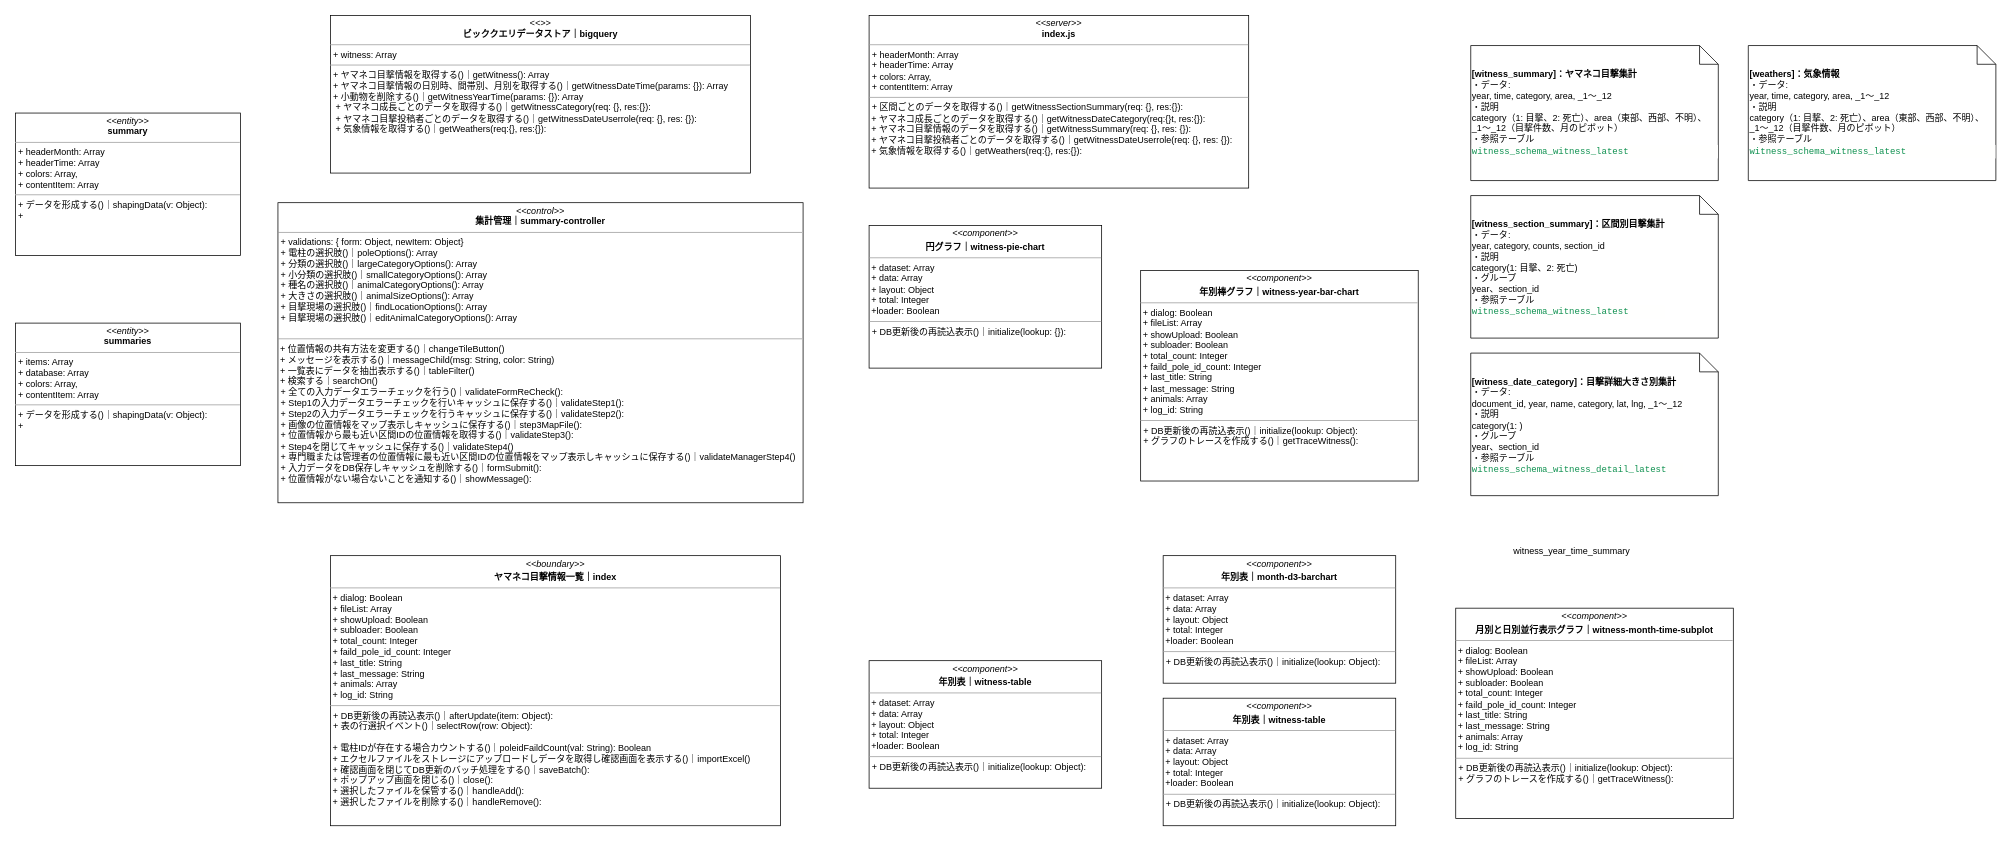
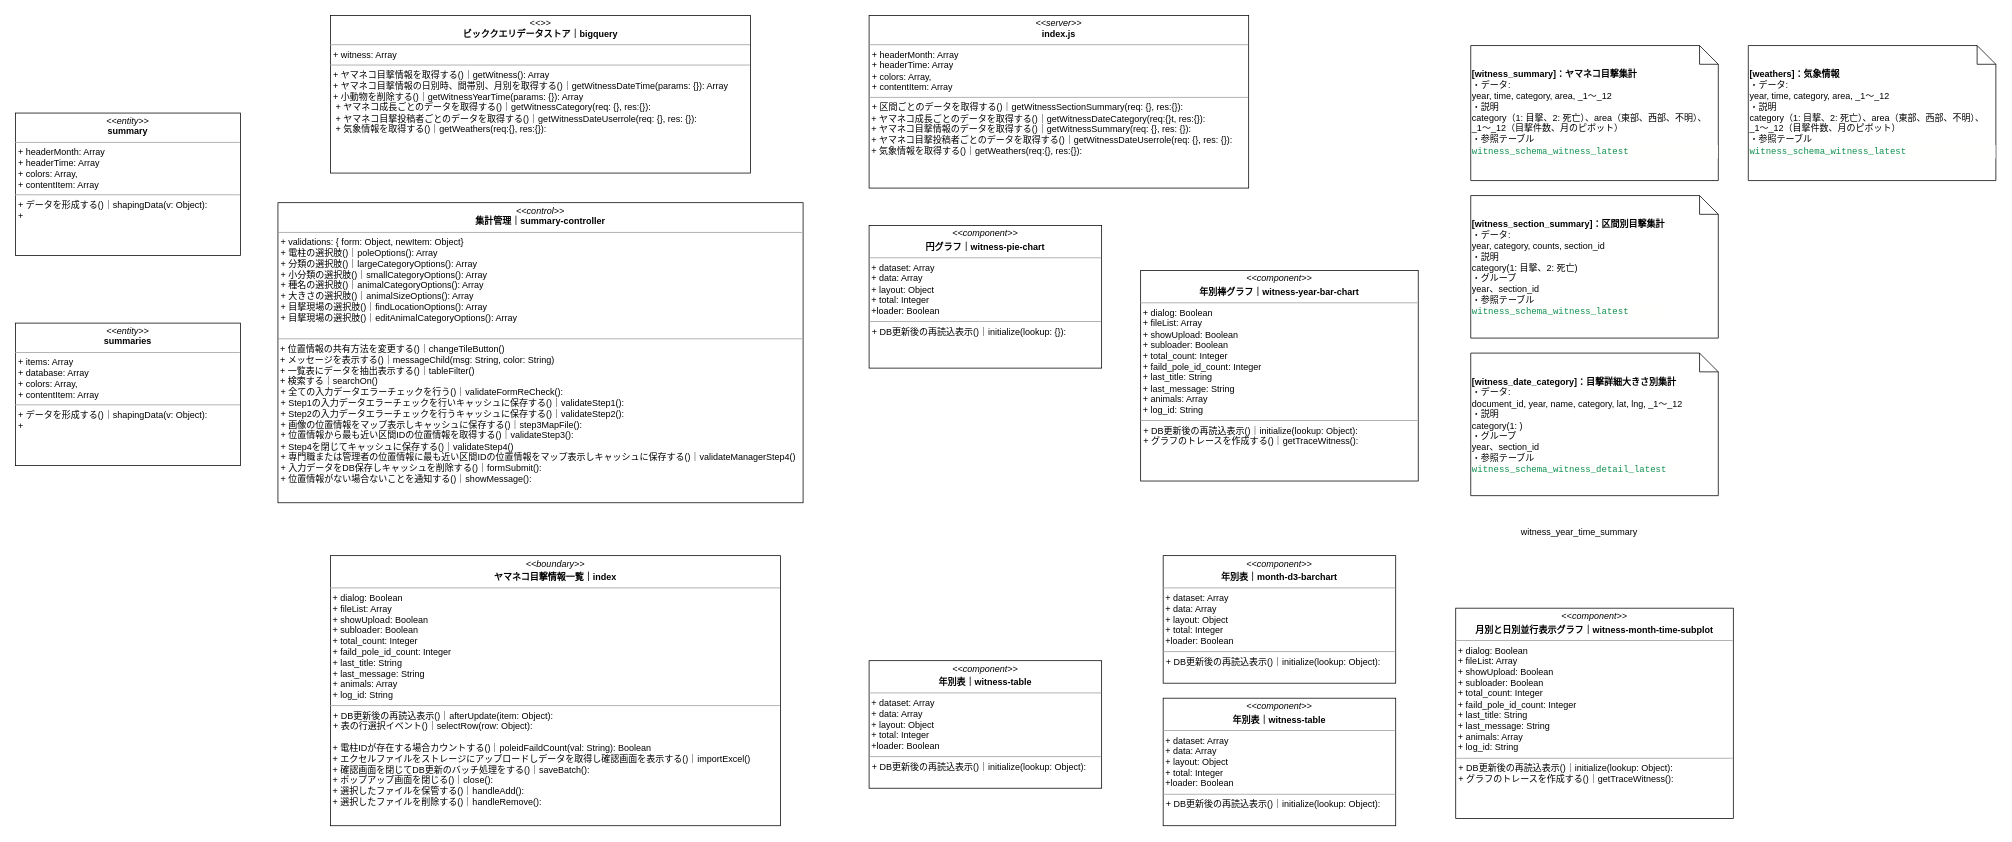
(1594, 552) -> (1602, 533)
